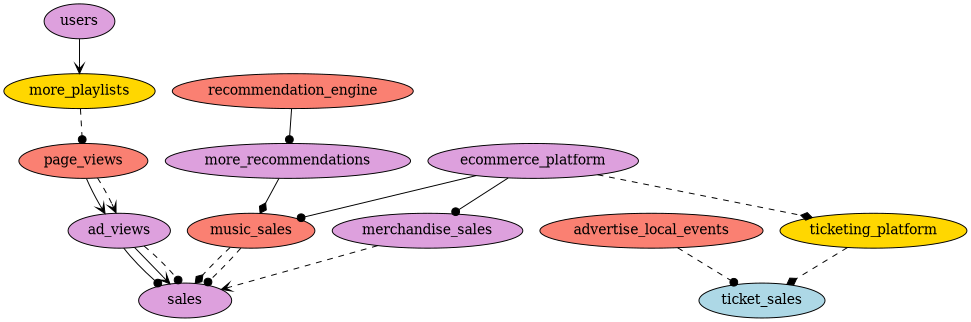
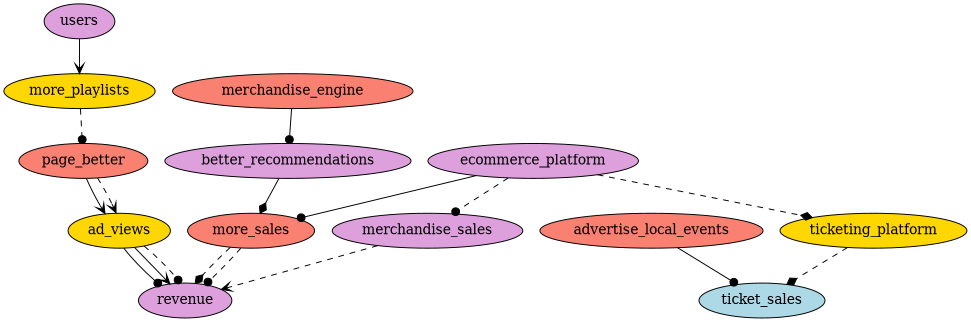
(293, 91) -> (293, 91)
(83, 161) -> (83, 161)
(288, 161) -> (288, 161)
(484, 194) -> (484, 194)
(119, 231) -> (119, 231)
(251, 231) -> (251, 231)
(704, 264) -> (704, 264)
(185, 301) -> (185, 301)
